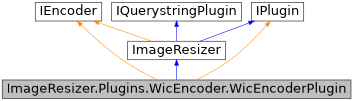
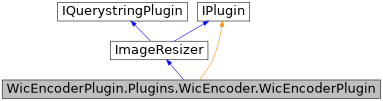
(69, 12) -> none
(177, 89) -> (191, 89)
